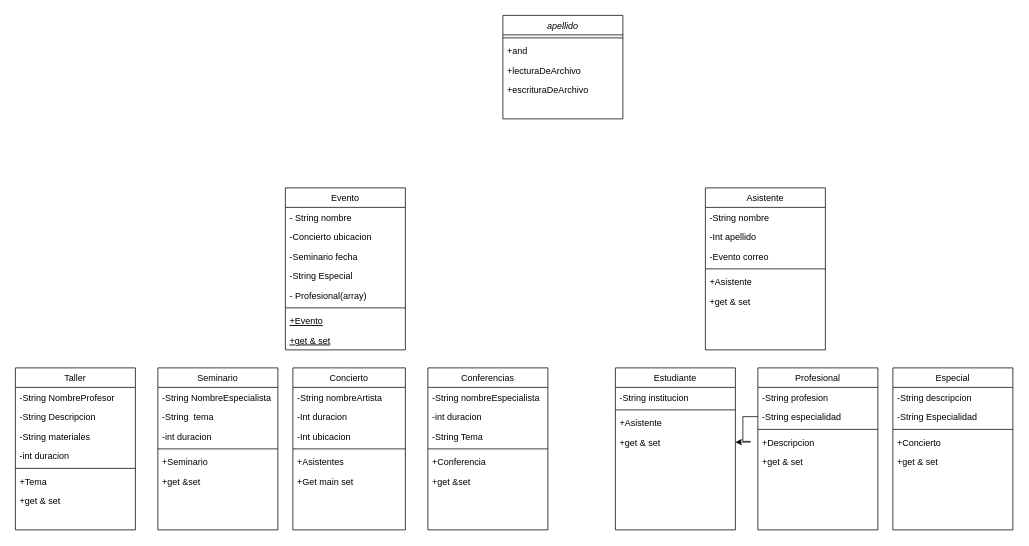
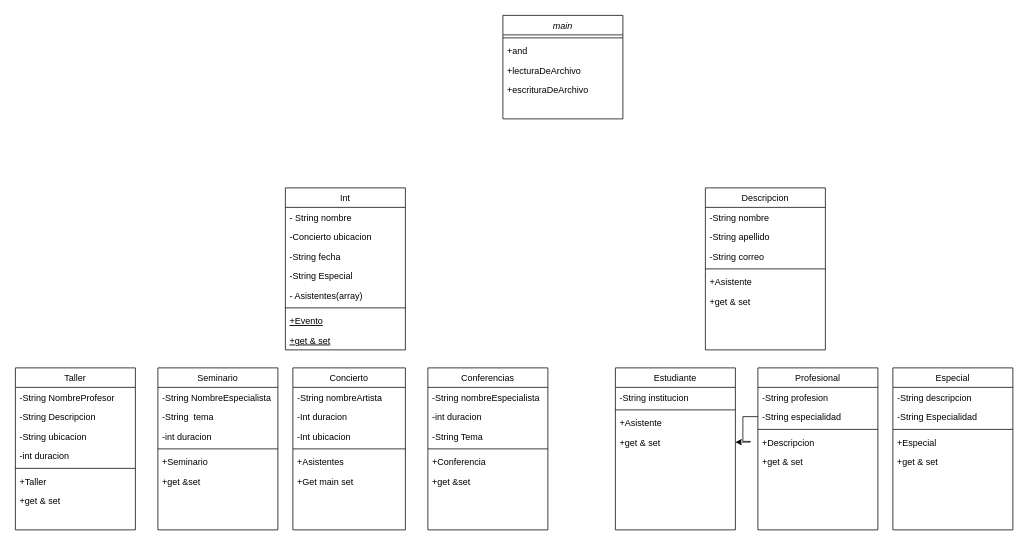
(563, 26) -> (563, 26)
(345, 198) -> (345, 198)
(765, 198) -> (765, 198)
(738, 237) -> (744, 237)
(326, 257) -> (320, 257)
(744, 257) -> (742, 257)
(336, 296) -> (335, 296)
(60, 437) -> (58, 437)
(921, 443) -> (917, 443)
(32, 482) -> (35, 482)
